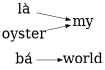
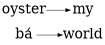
(24, 10) -> none
